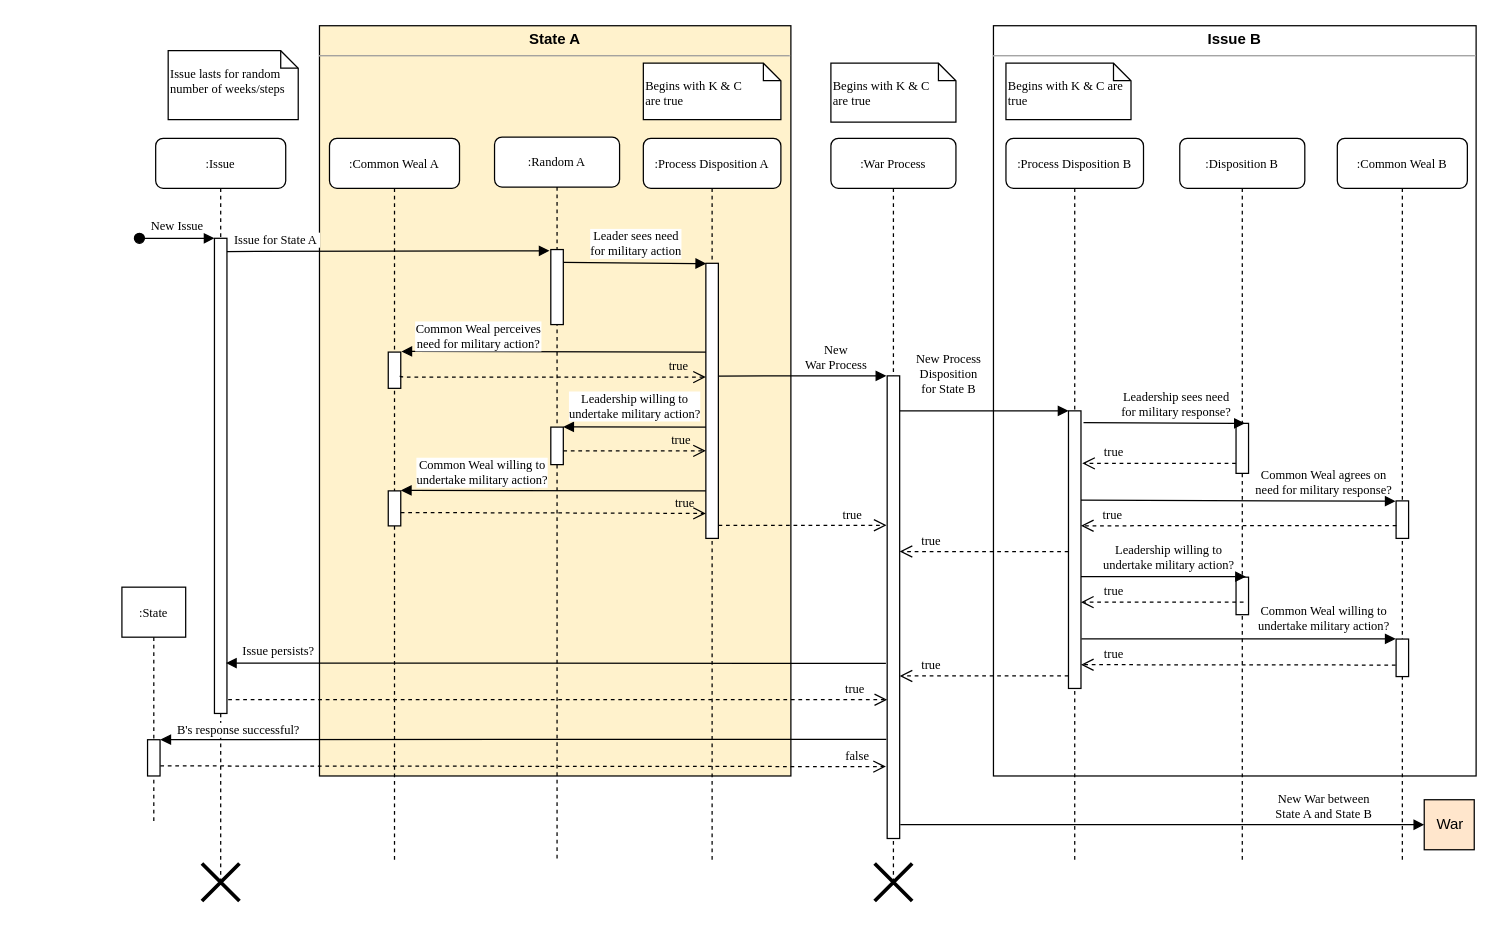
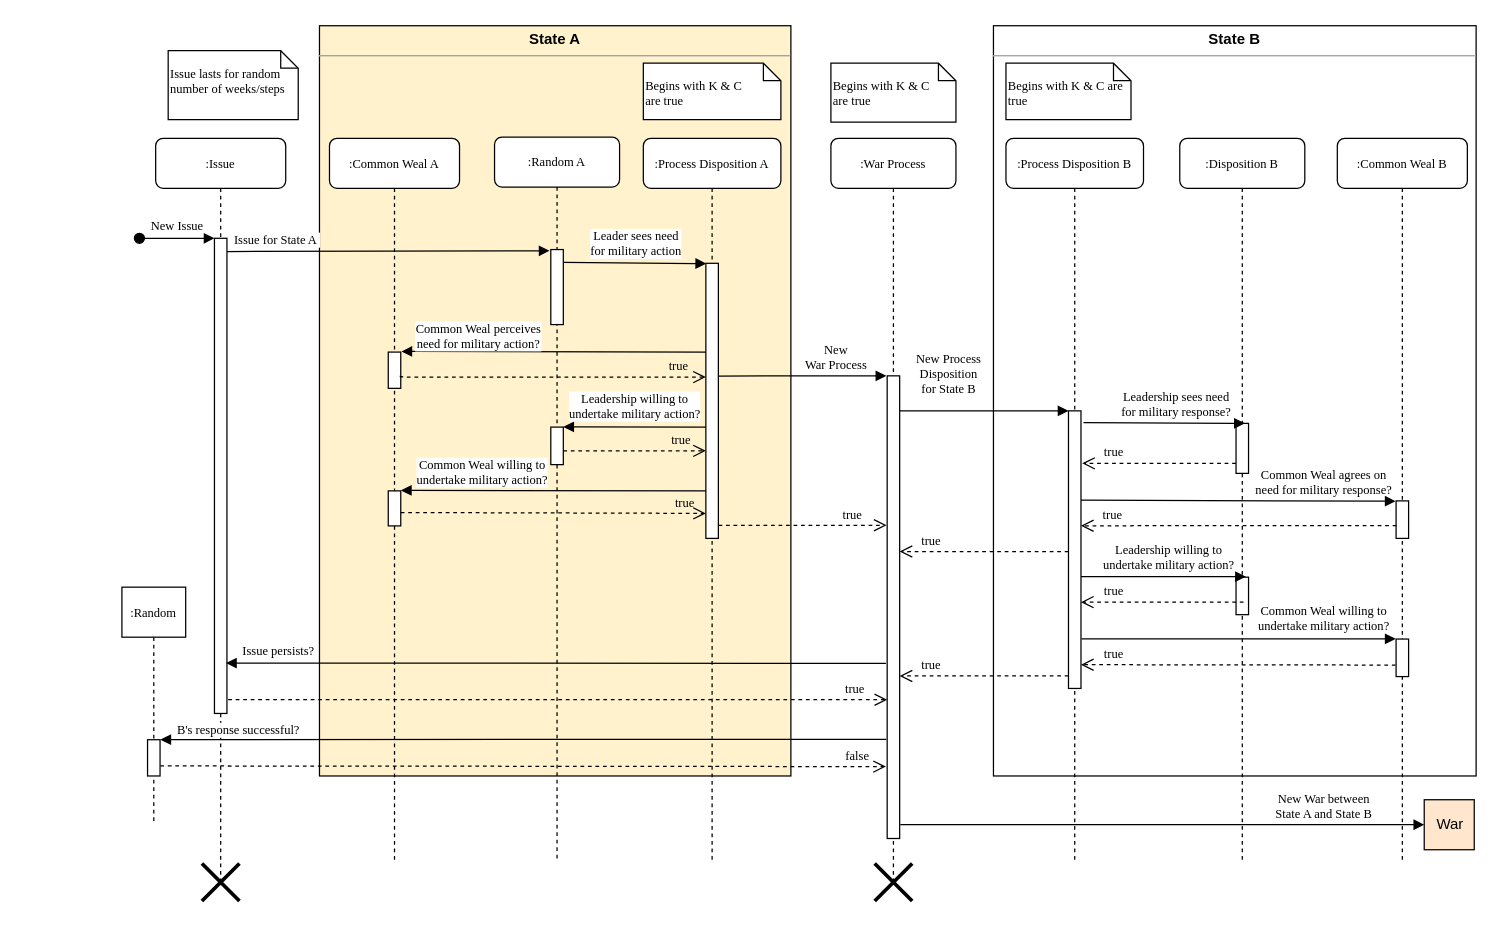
(1021, 35) -> (1021, 35)
(154, 612) -> (154, 612)
